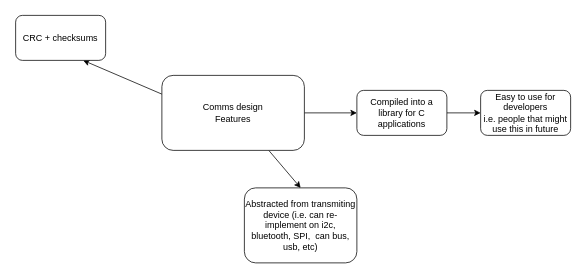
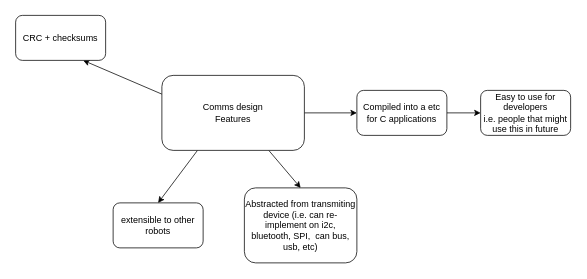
(402, 113) -> (402, 113)
none -> (179, 175)
none -> (158, 225)
